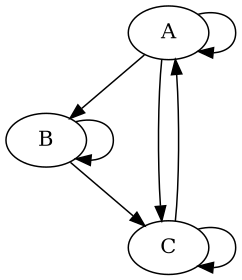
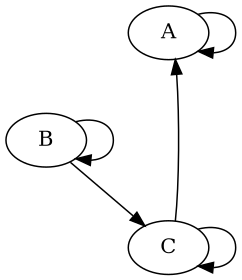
(113, 82) -> none
(159, 133) -> none
